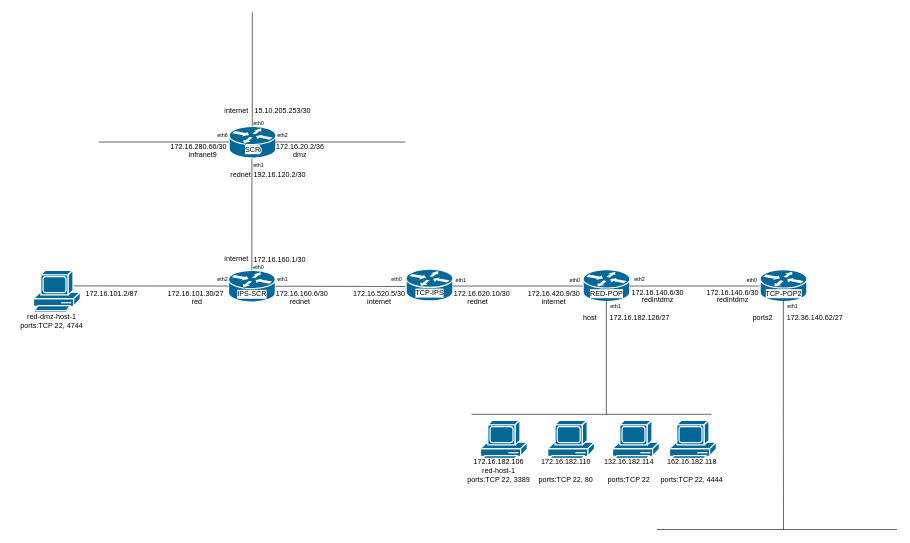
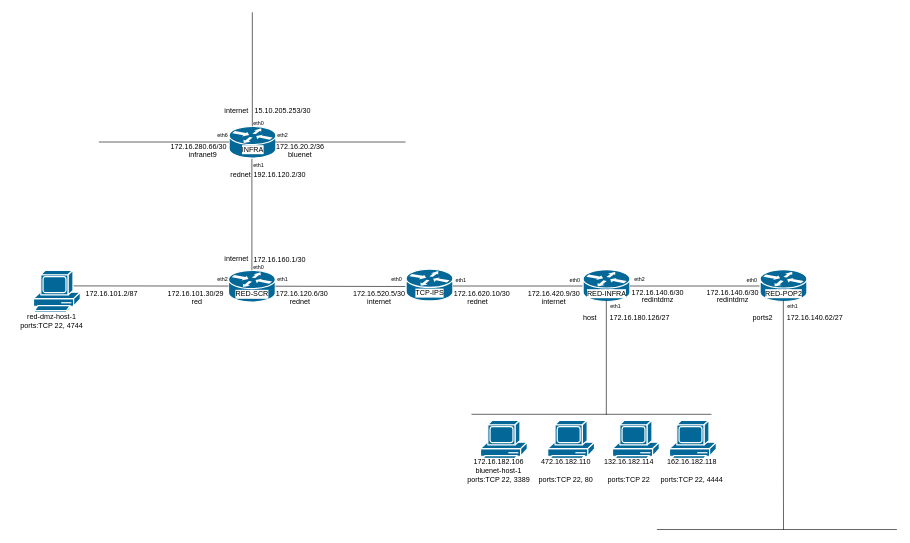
(253, 150) -> (253, 150)
(300, 155) -> (300, 155)
(196, 294) -> (196, 294)
(252, 294) -> (252, 294)
(302, 294) -> (302, 294)
(607, 294) -> (607, 294)
(784, 294) -> (784, 294)
(640, 318) -> (640, 318)
(815, 318) -> (815, 318)
(499, 471) -> (499, 471)
(566, 471) -> (566, 471)
